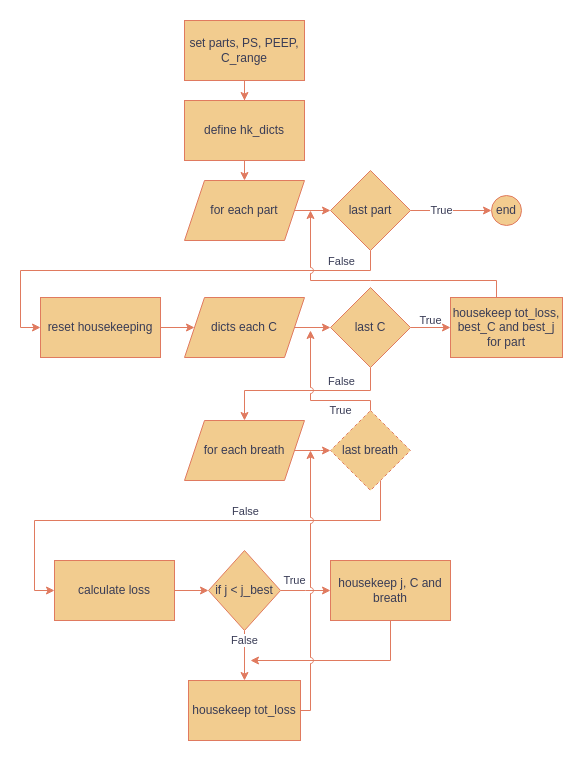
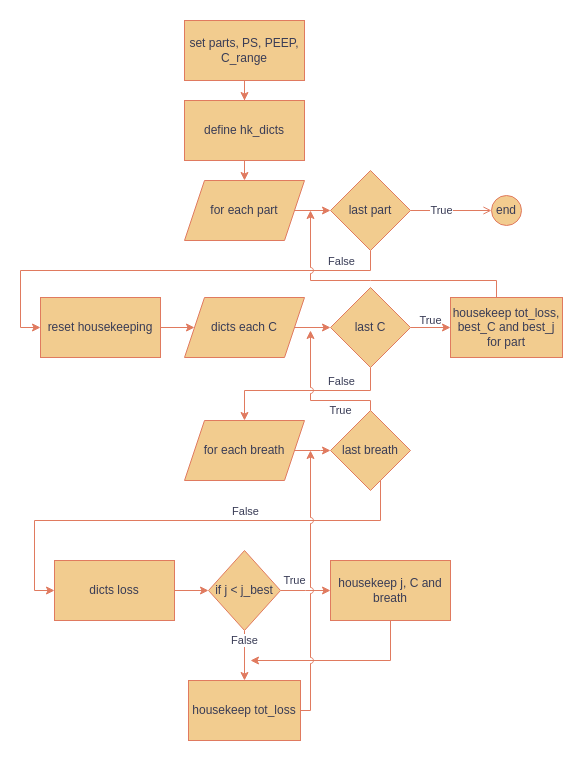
(483, 211) -> (485, 211)
(371, 451) -> (371, 451)
(115, 591) -> (115, 591)
